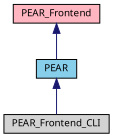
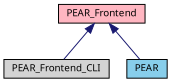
(57, 102) -> (76, 45)
